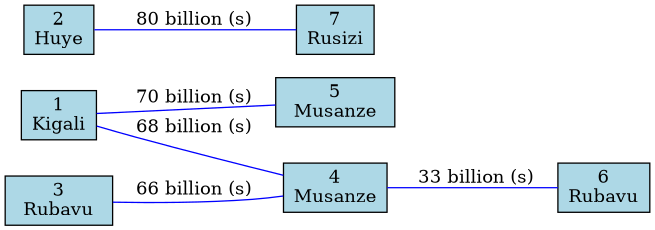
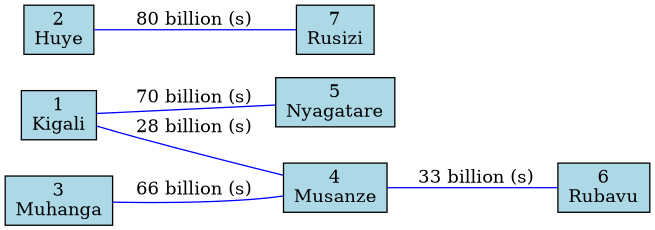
(335, 102) -> (335, 102)
(194, 128) -> (194, 128)
(59, 201) -> (59, 201)
